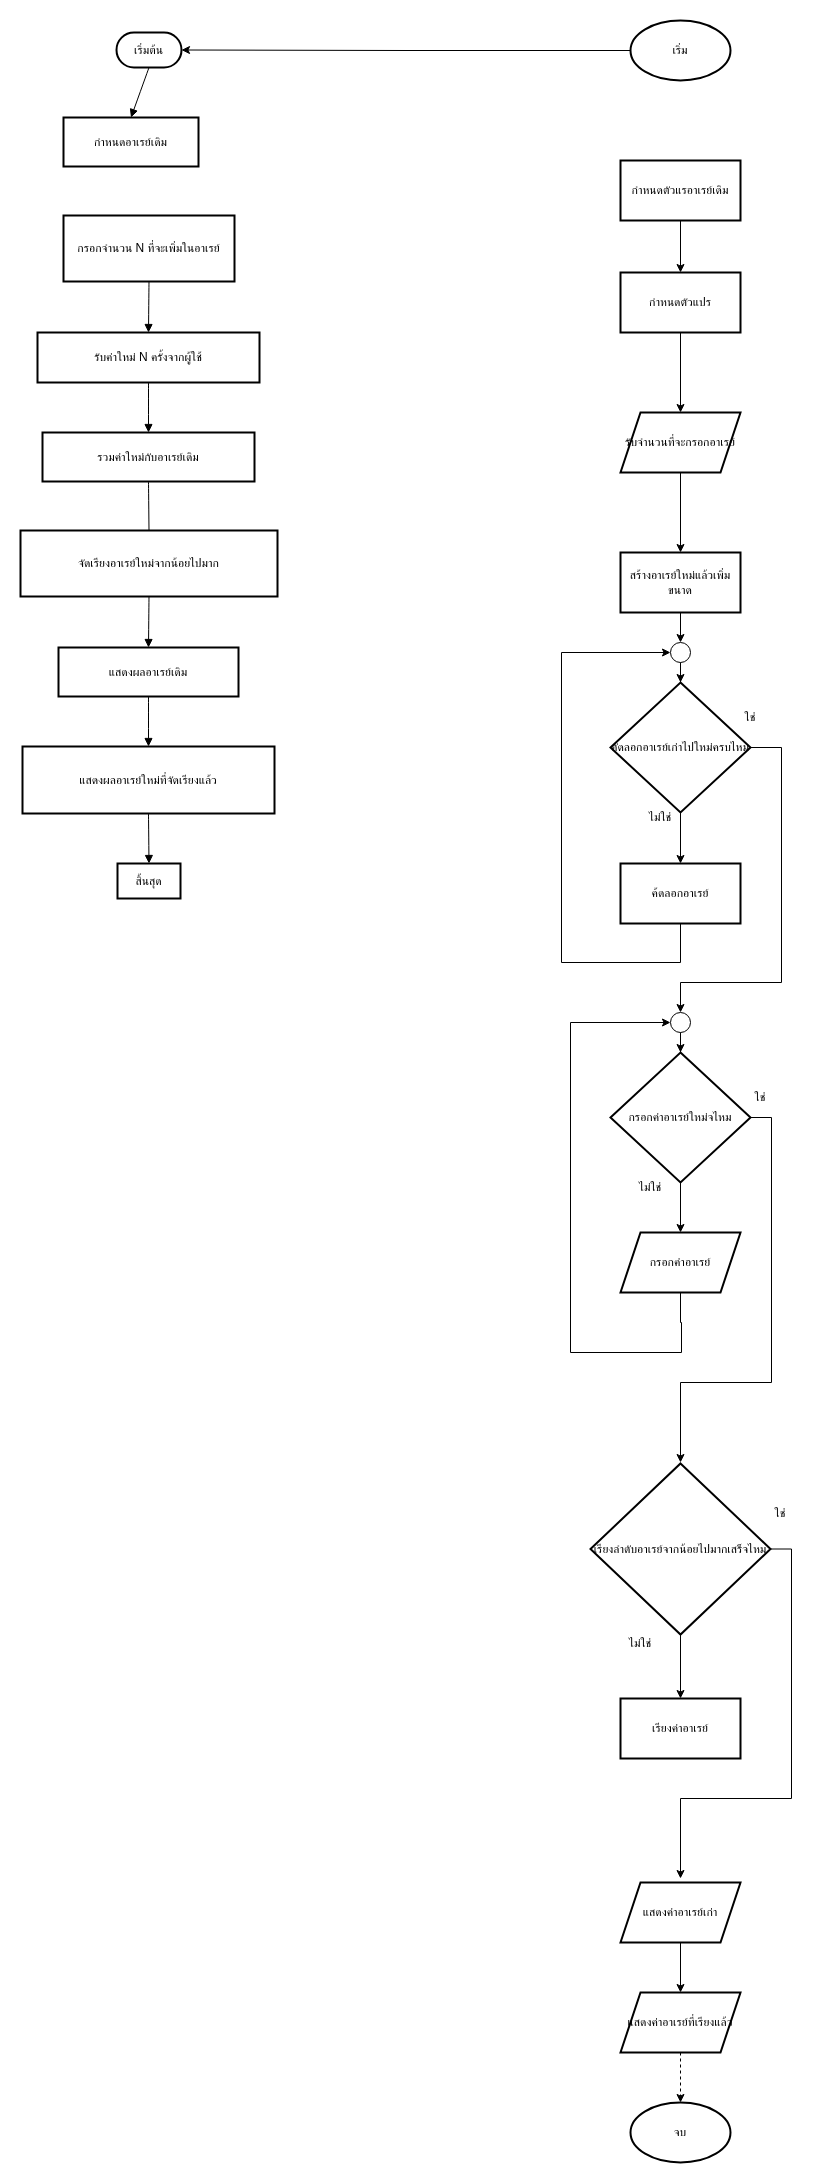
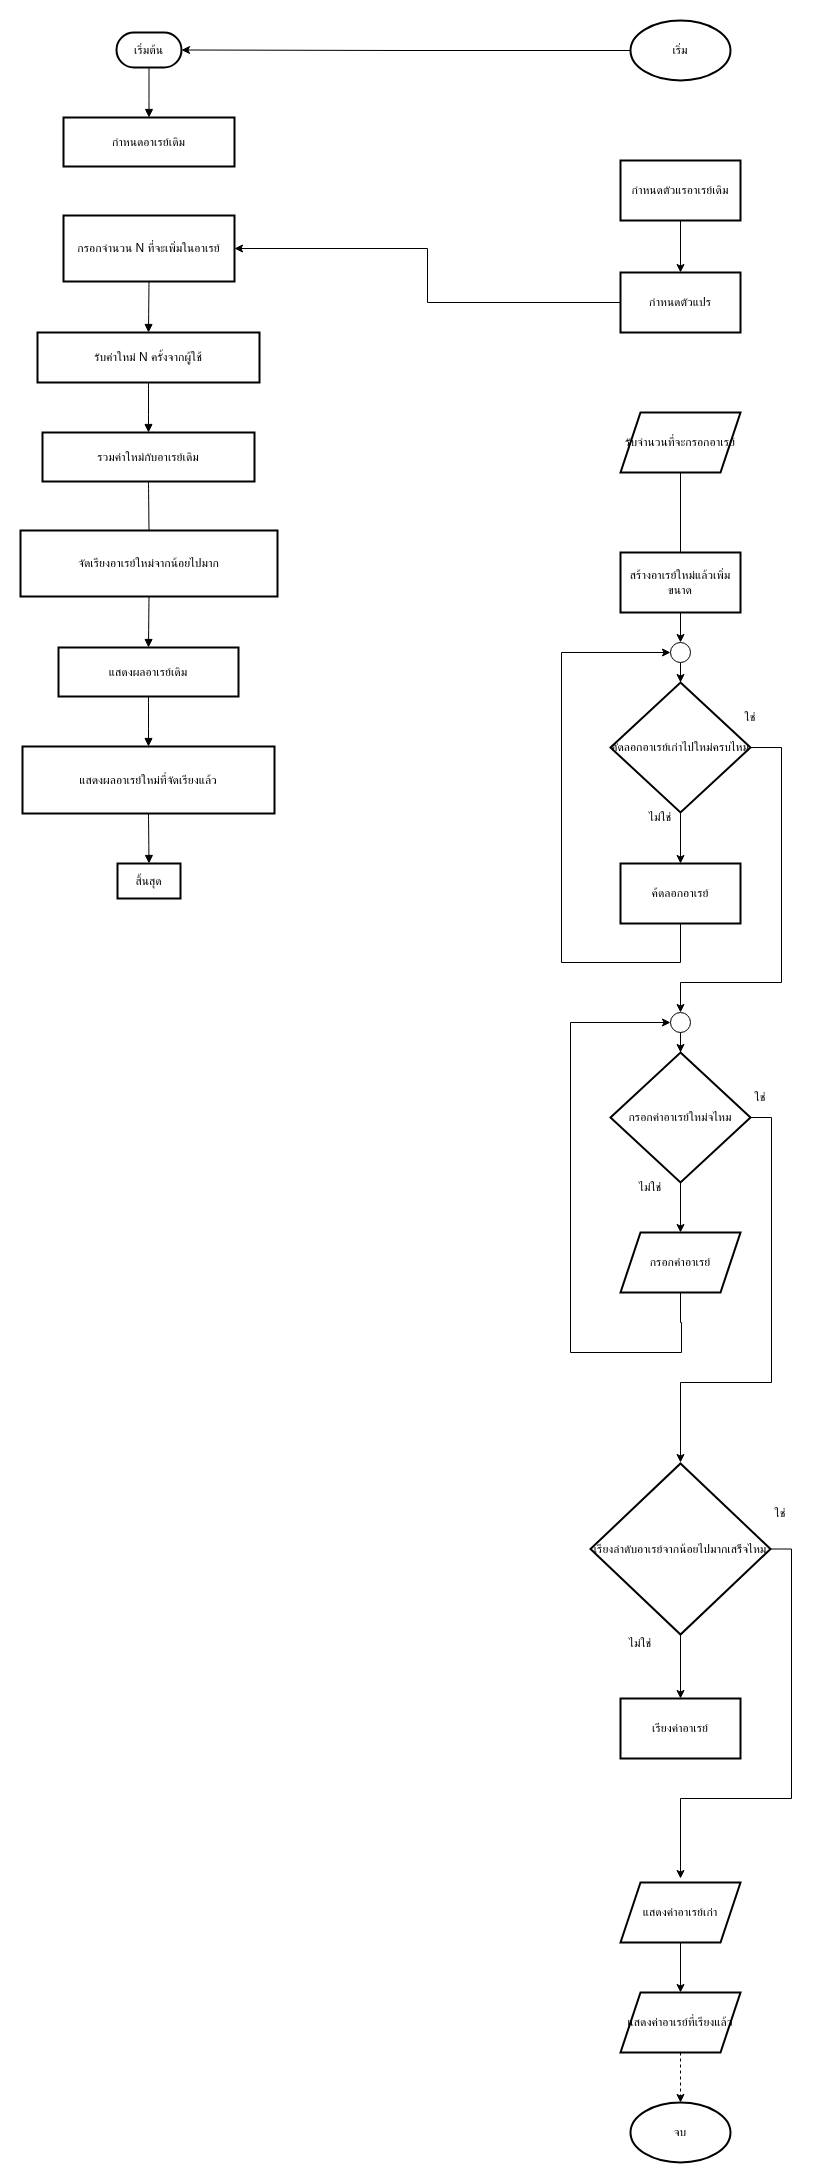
(131, 142) -> (149, 142)
(681, 369) -> (428, 280)
(681, 544) -> (681, 547)
